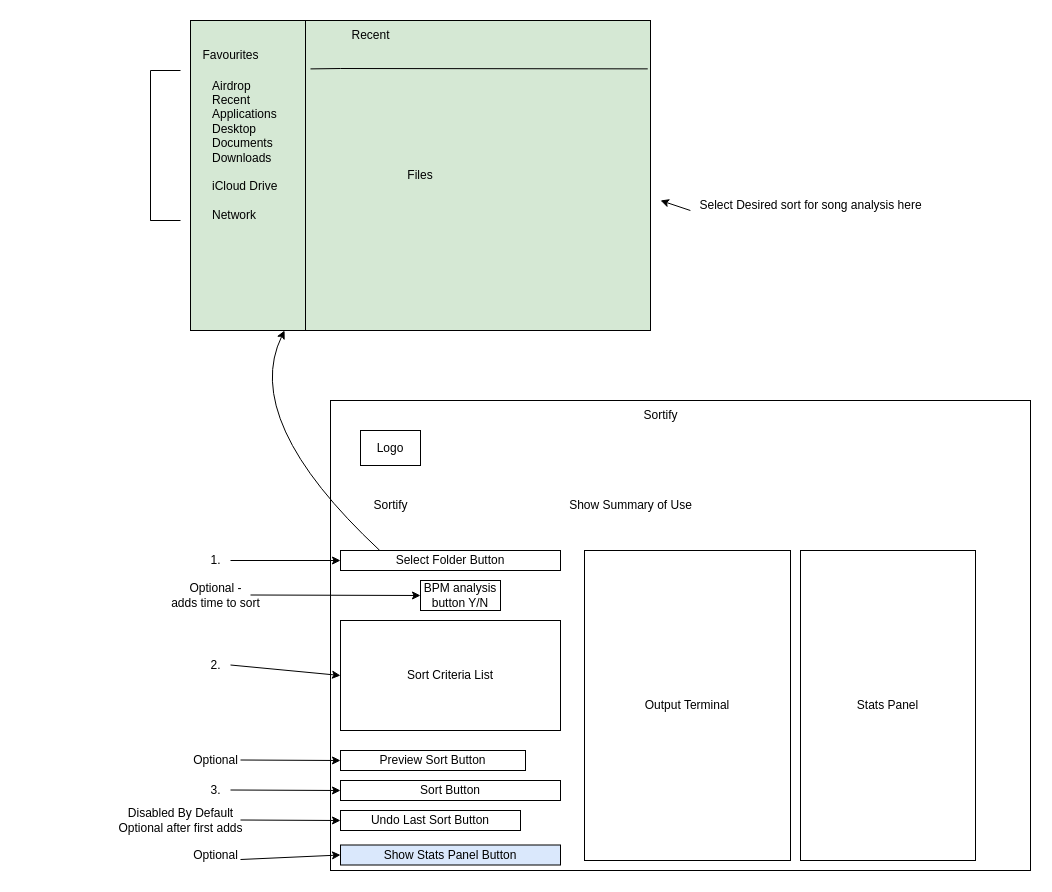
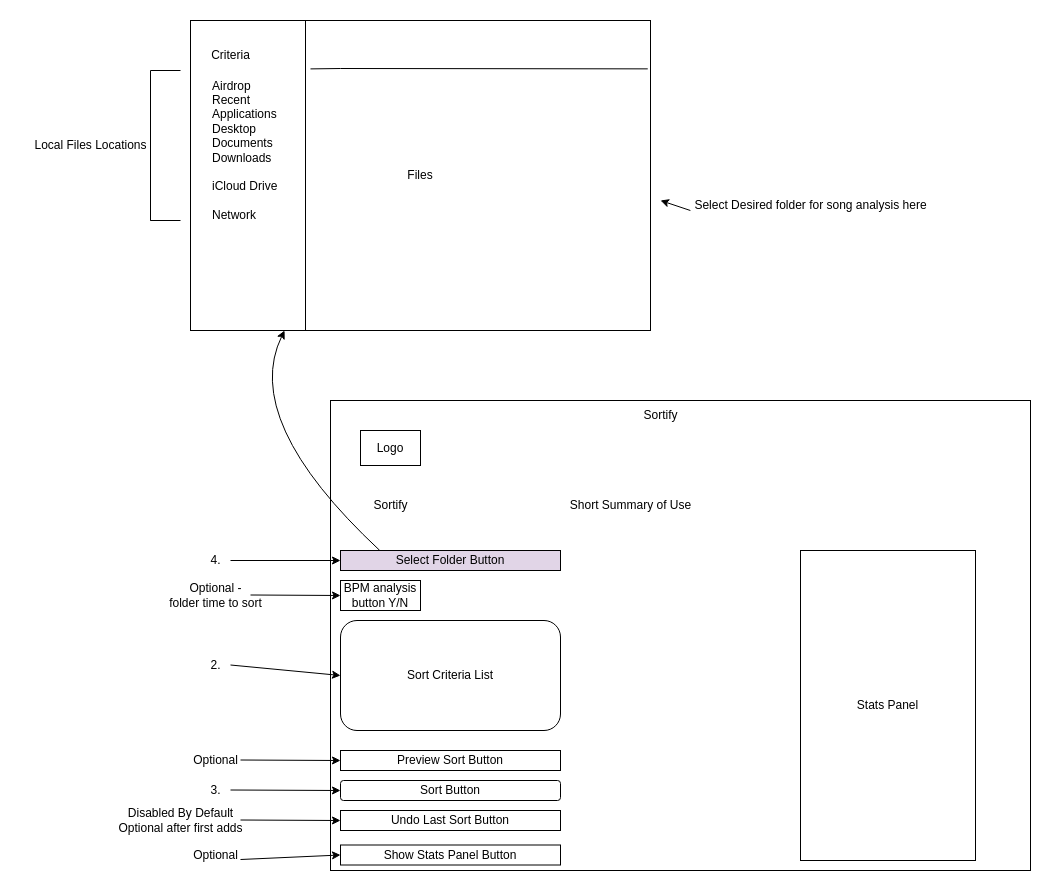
(371, 36) -> none
(231, 56) -> (231, 56)
none -> (91, 146)
(421, 176) -> (421, 176)
(811, 206) -> (811, 206)
(631, 506) -> (631, 506)
(216, 561) -> (216, 561)
(451, 561) -> (451, 561)
(216, 596) -> (216, 596)
(461, 596) -> (381, 596)
(451, 676) -> (451, 676)
(688, 706) -> none
(433, 761) -> (451, 761)
(451, 791) -> (451, 791)
(431, 821) -> (451, 821)
(451, 855) -> (451, 855)
